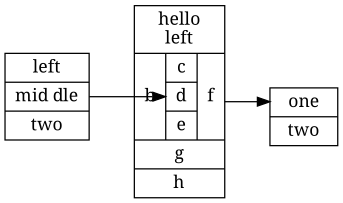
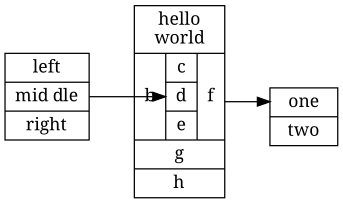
(180, 38) -> (180, 38)
(47, 125) -> (47, 125)
